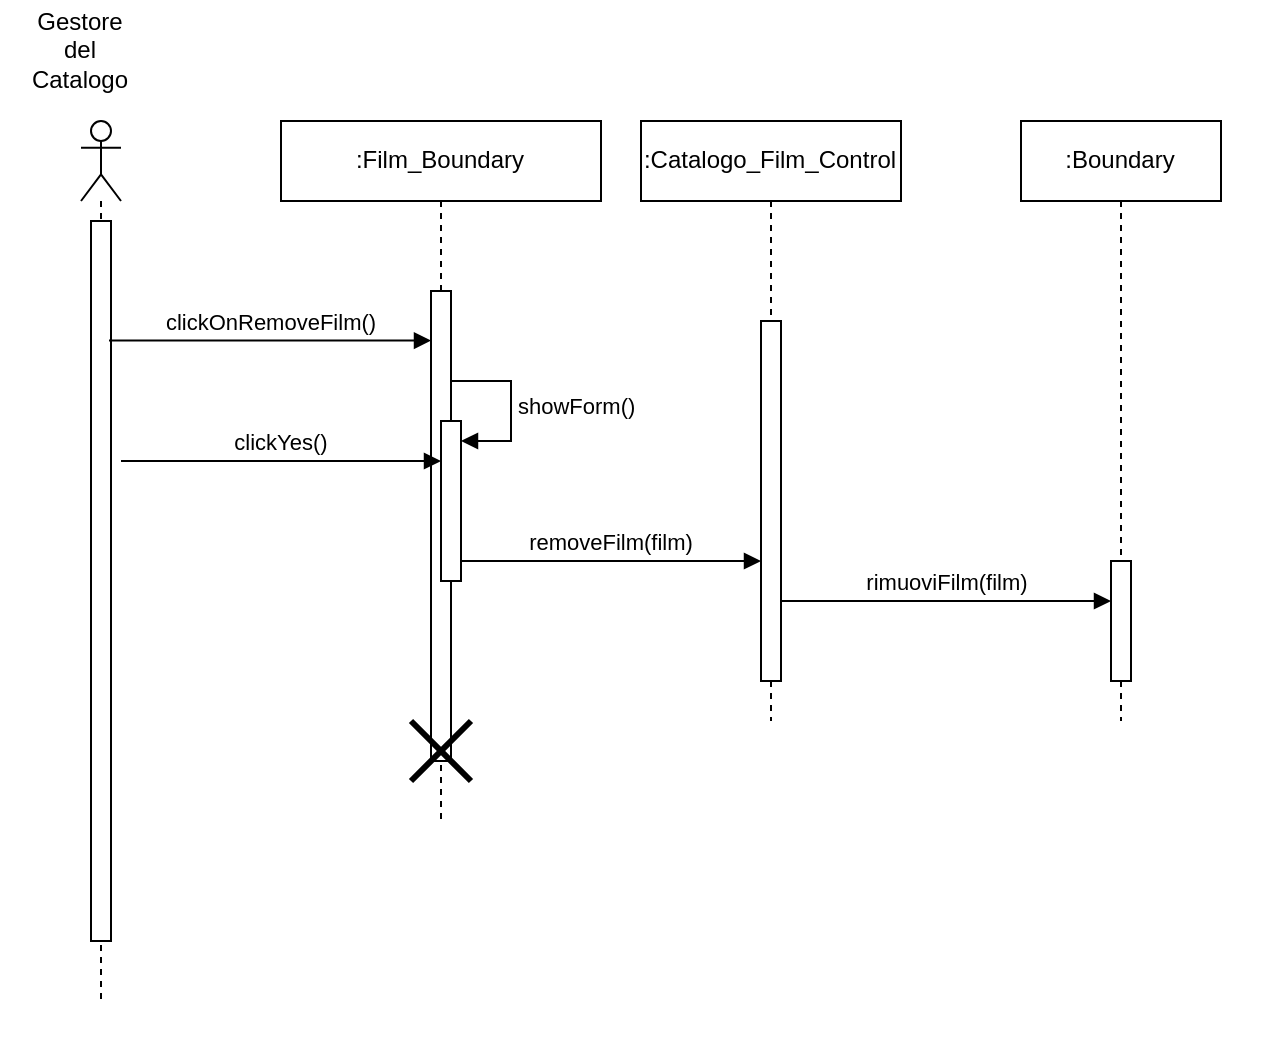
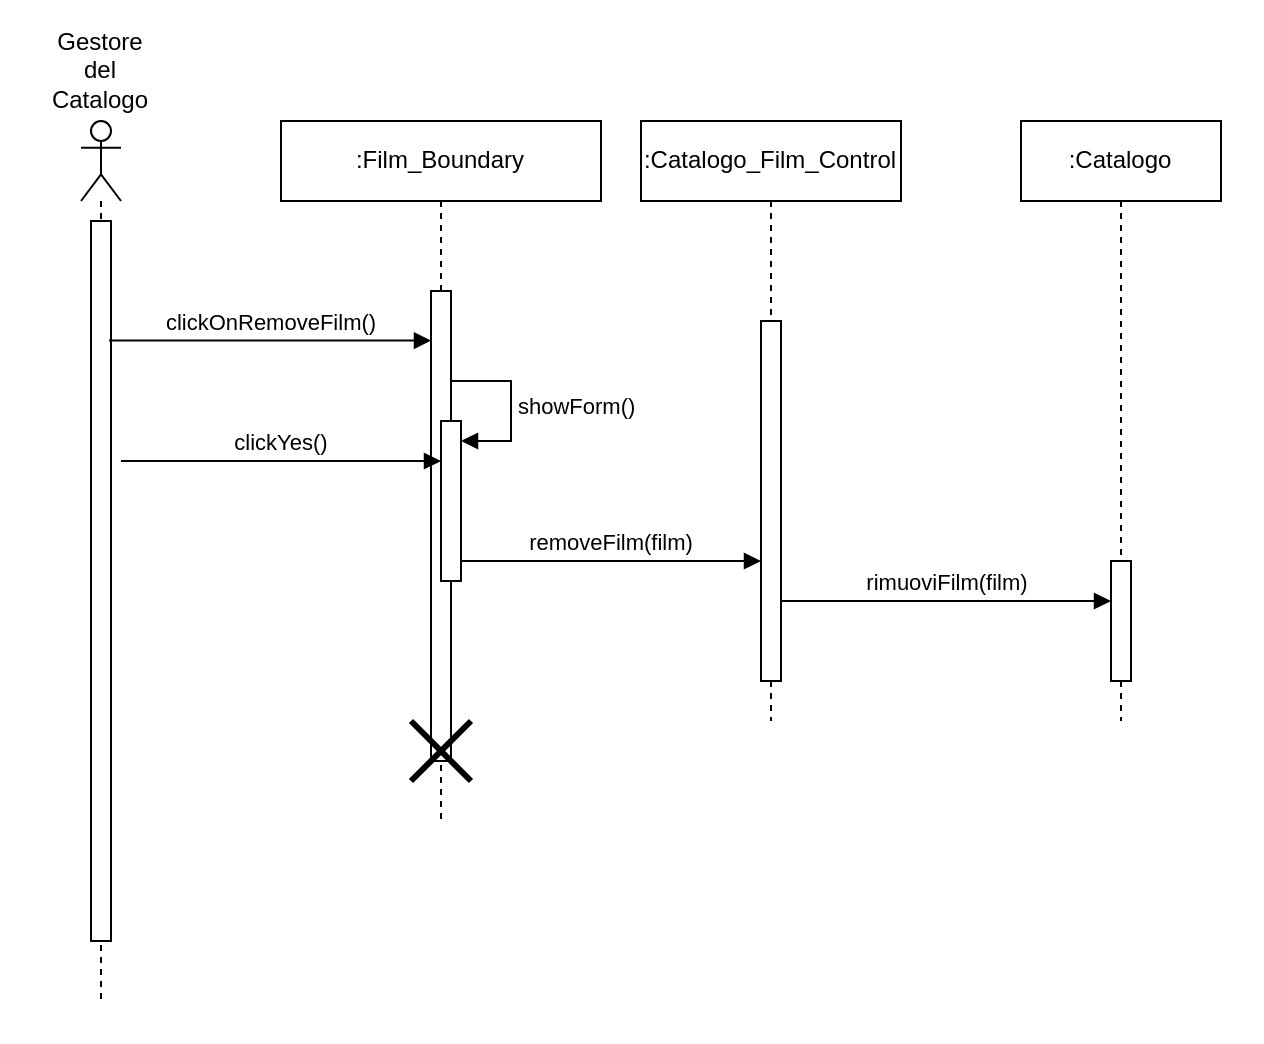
(81, 51) -> (101, 71)
(1121, 161) -> (1121, 161)
